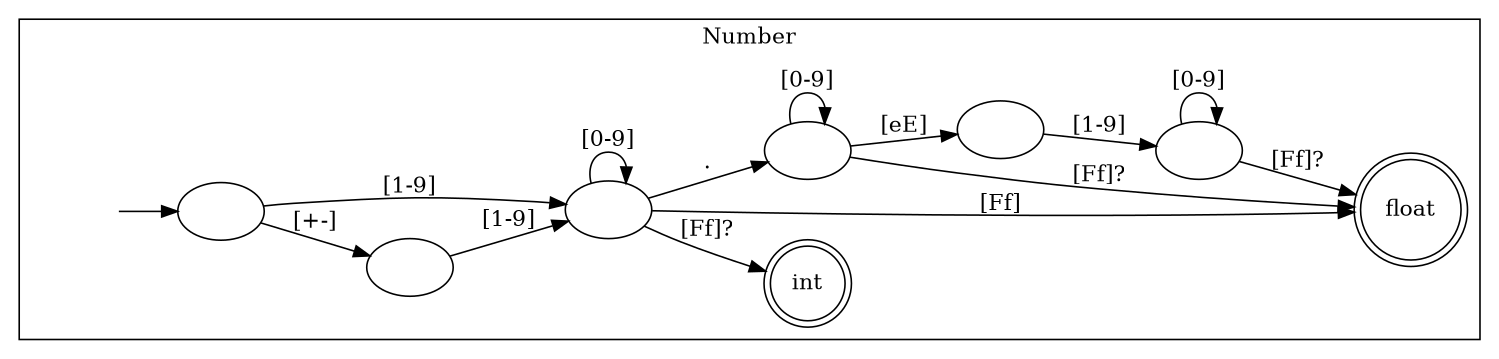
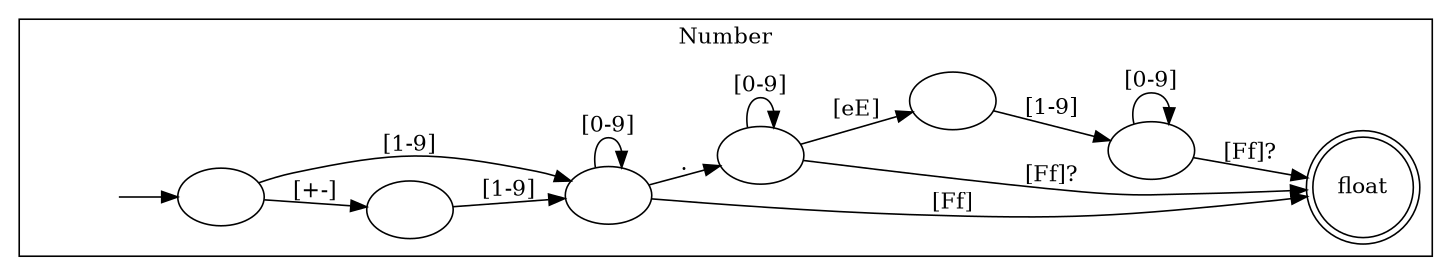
(808, 283) -> none
